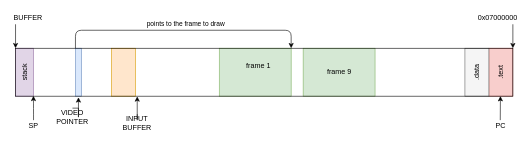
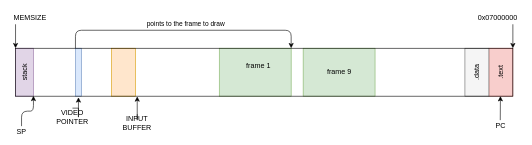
(26, 18) -> (28, 18)
(33, 126) -> (21, 132)
